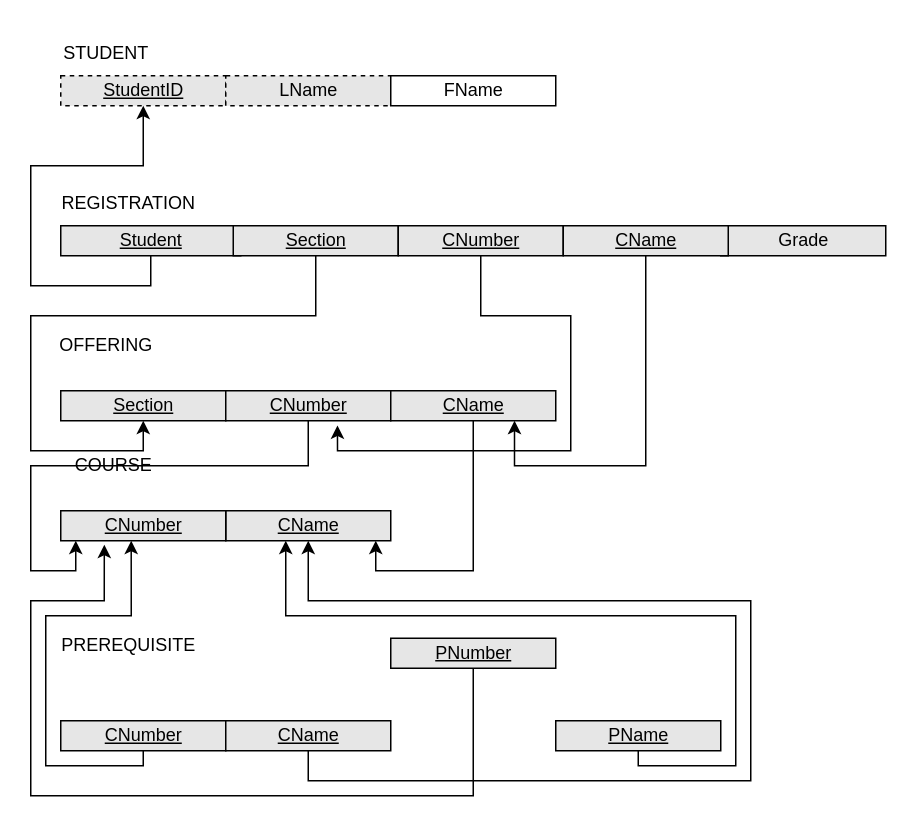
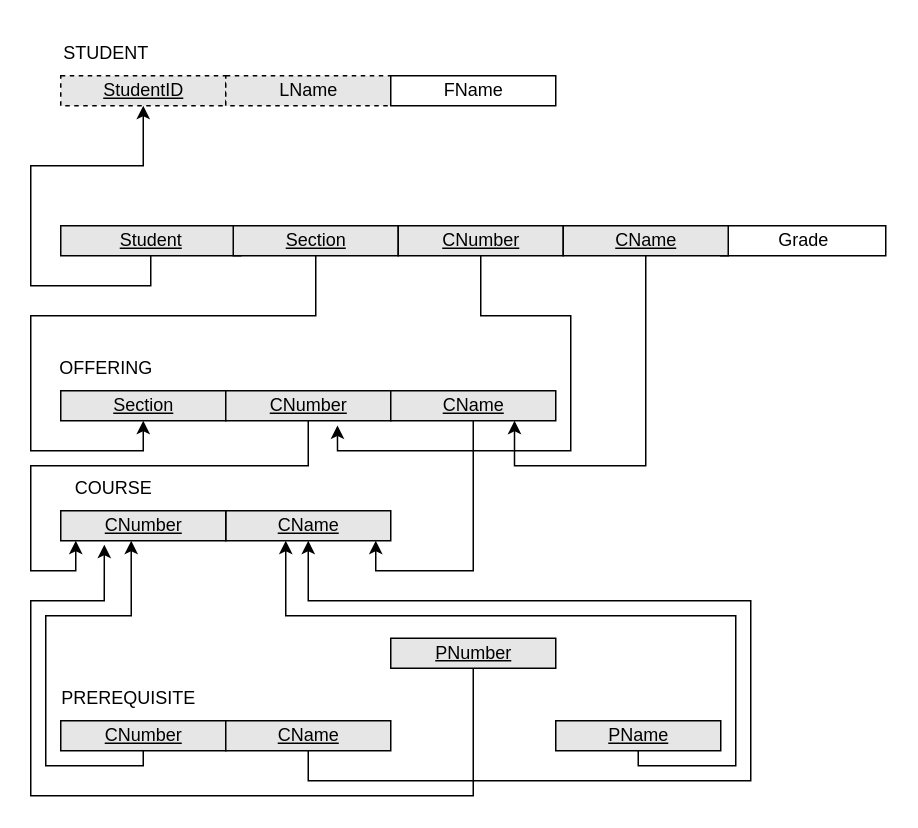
(128, 203) -> none
(803, 241) -> (803, 241)
(106, 346) -> (106, 368)
(113, 466) -> (113, 488)
(128, 646) -> (128, 698)
